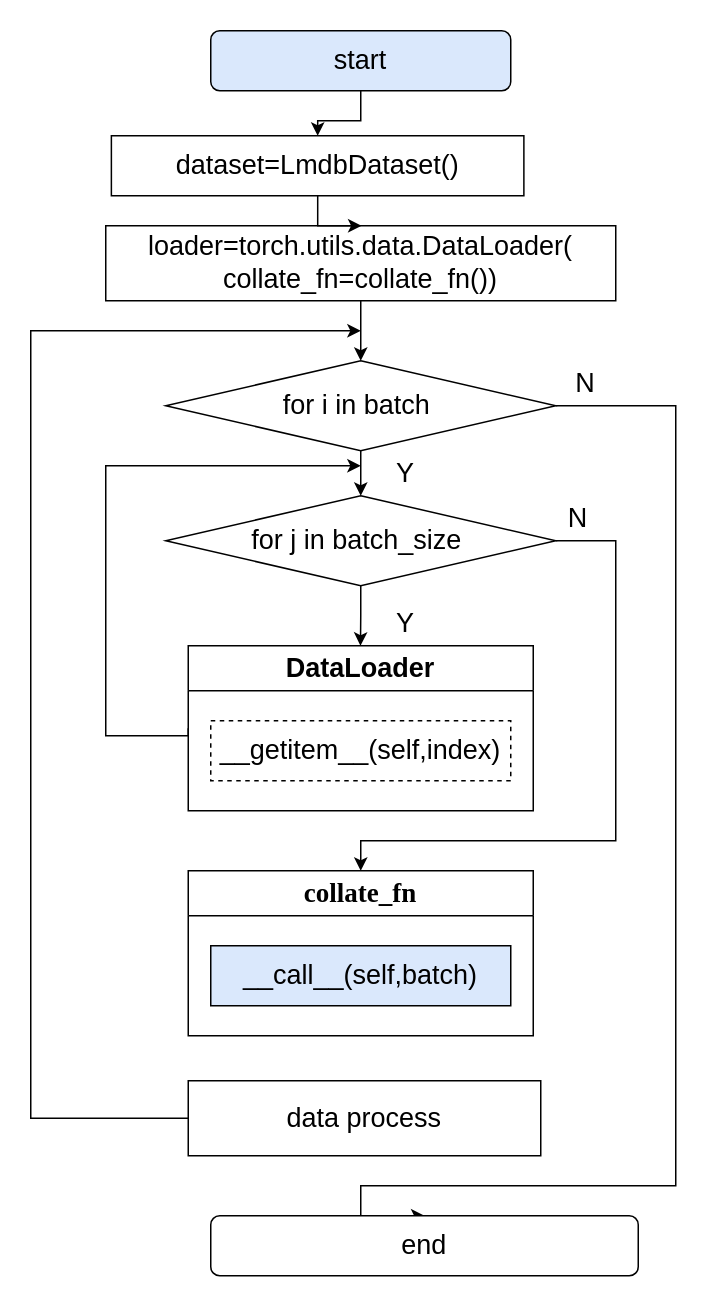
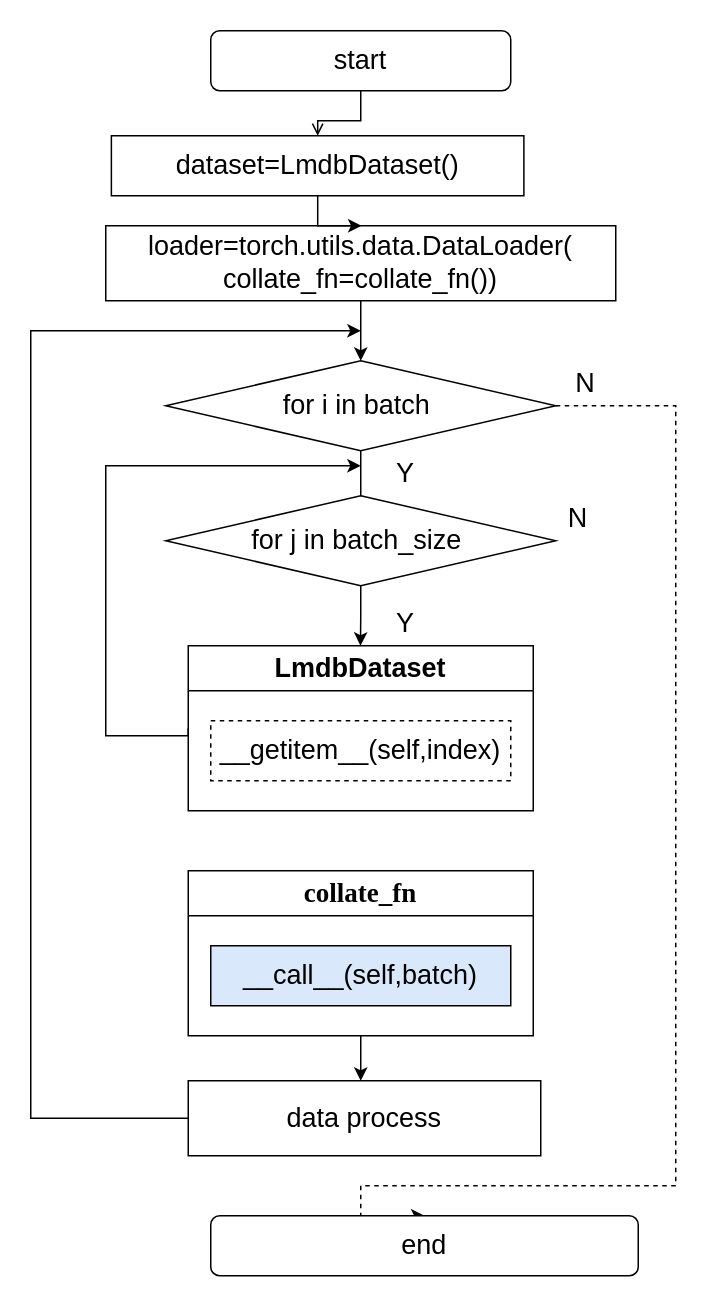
(361, 61) -> (361, 61)
(321, 121) -> (318, 122)
(361, 484) -> (361, 488)
(361, 668) -> (361, 668)
(616, 798) -> none
(676, 908) -> (676, 908)
none -> (361, 1054)
